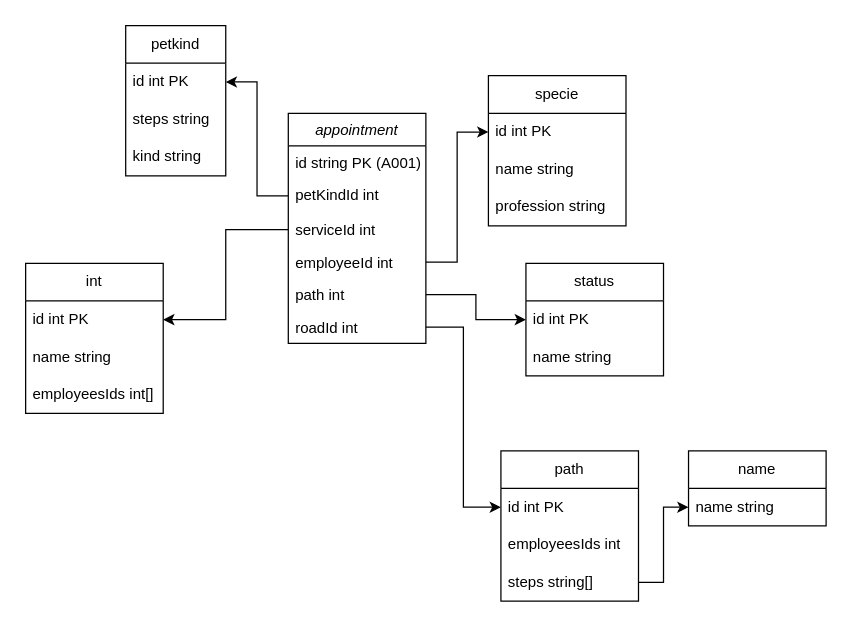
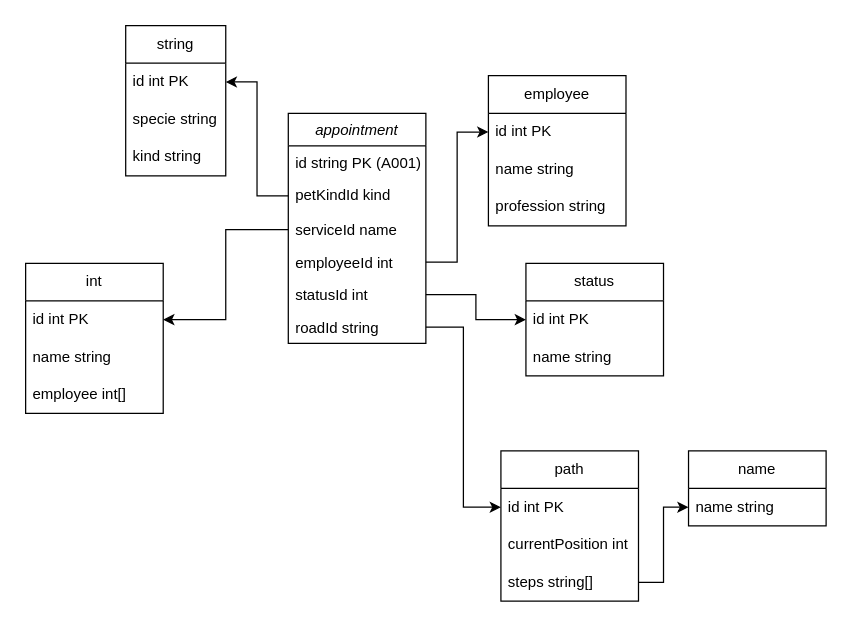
(176, 44) -> (176, 44)
(557, 94) -> (557, 94)
(177, 119) -> (177, 119)
(346, 195) -> (350, 195)
(344, 230) -> (350, 230)
(325, 295) -> (342, 295)
(333, 328) -> (346, 328)
(96, 394) -> (86, 394)
(569, 544) -> (571, 544)
